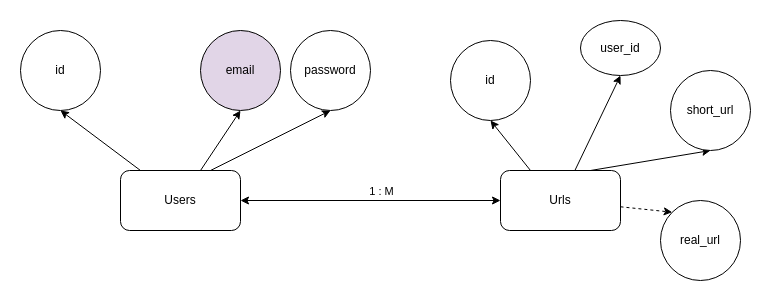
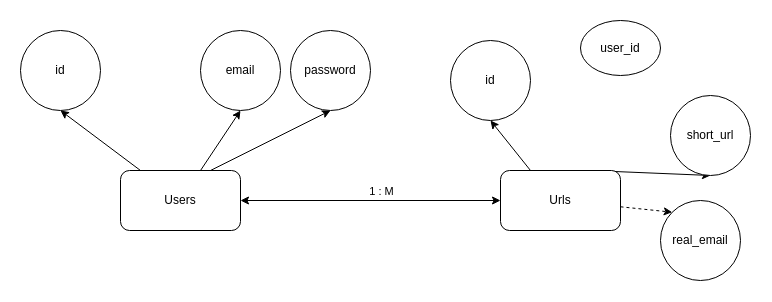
(241, 71) -> (241, 71)
(711, 111) -> (711, 136)
(596, 126) -> none
(701, 241) -> (701, 241)
